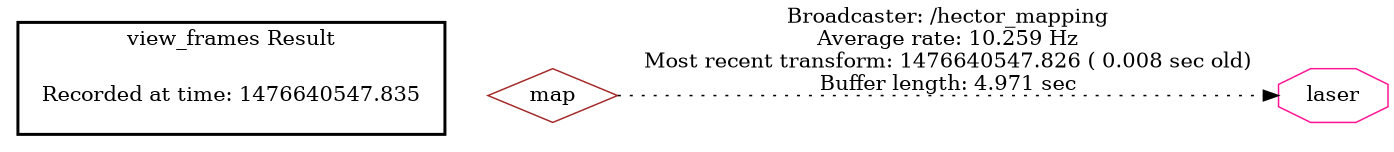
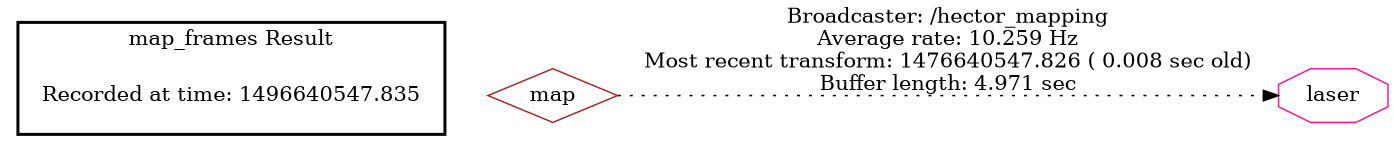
(231, 40) -> (231, 40)
(231, 96) -> (231, 96)
